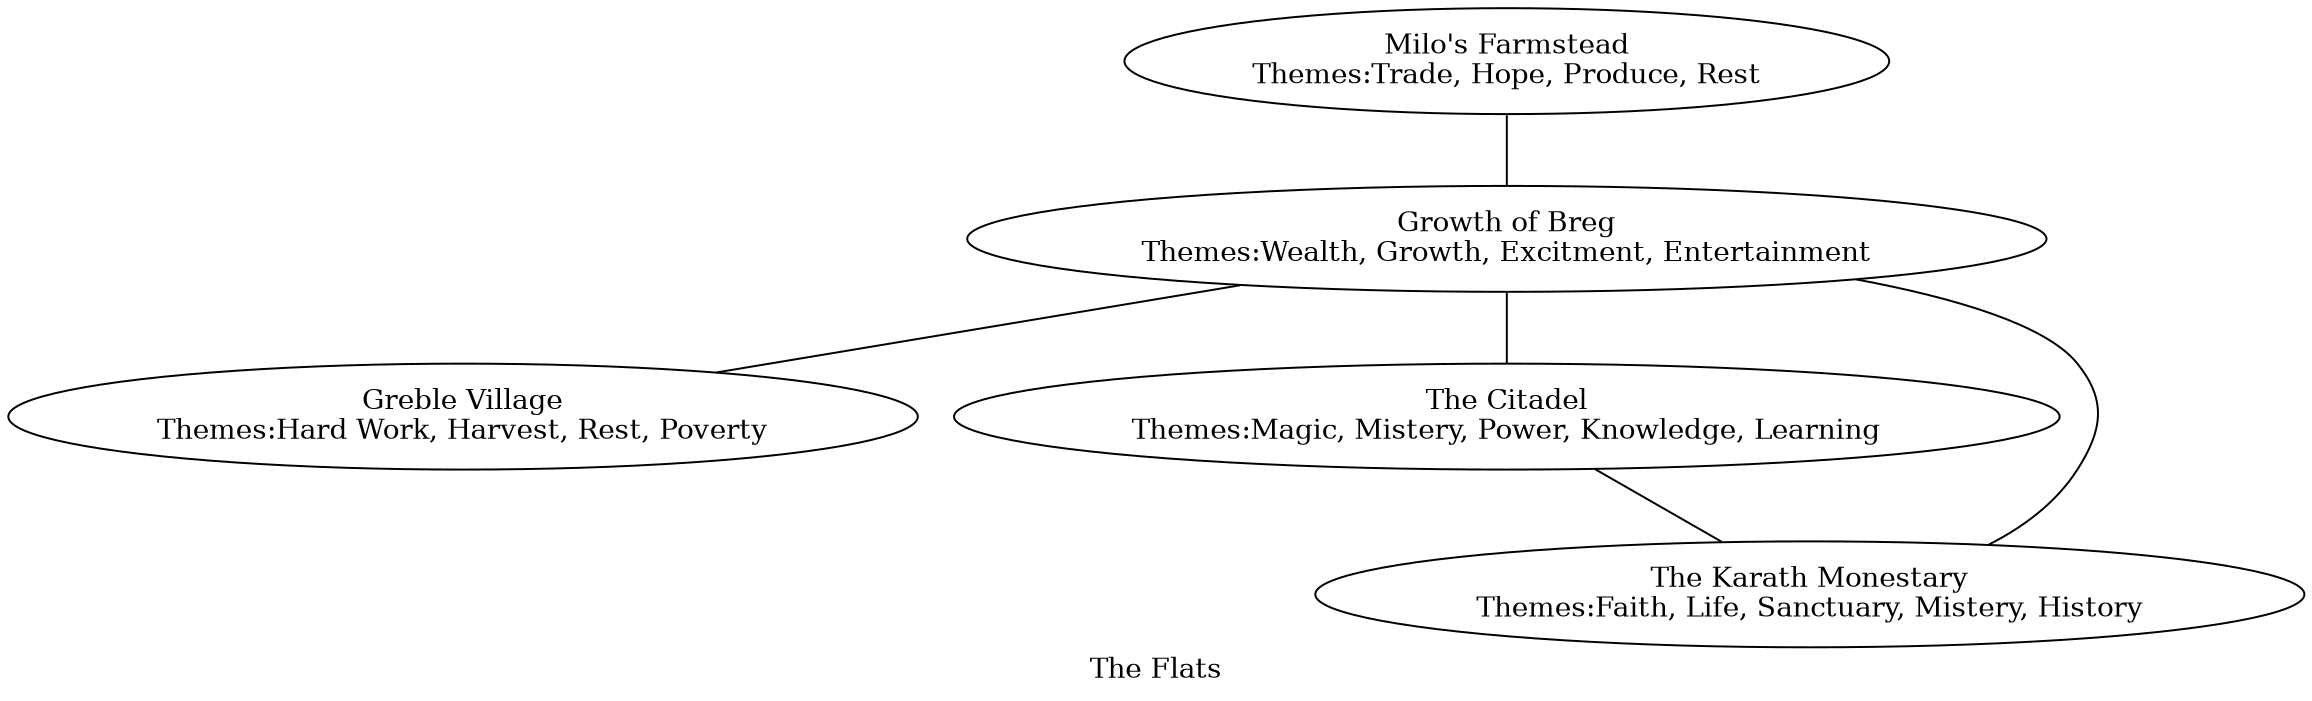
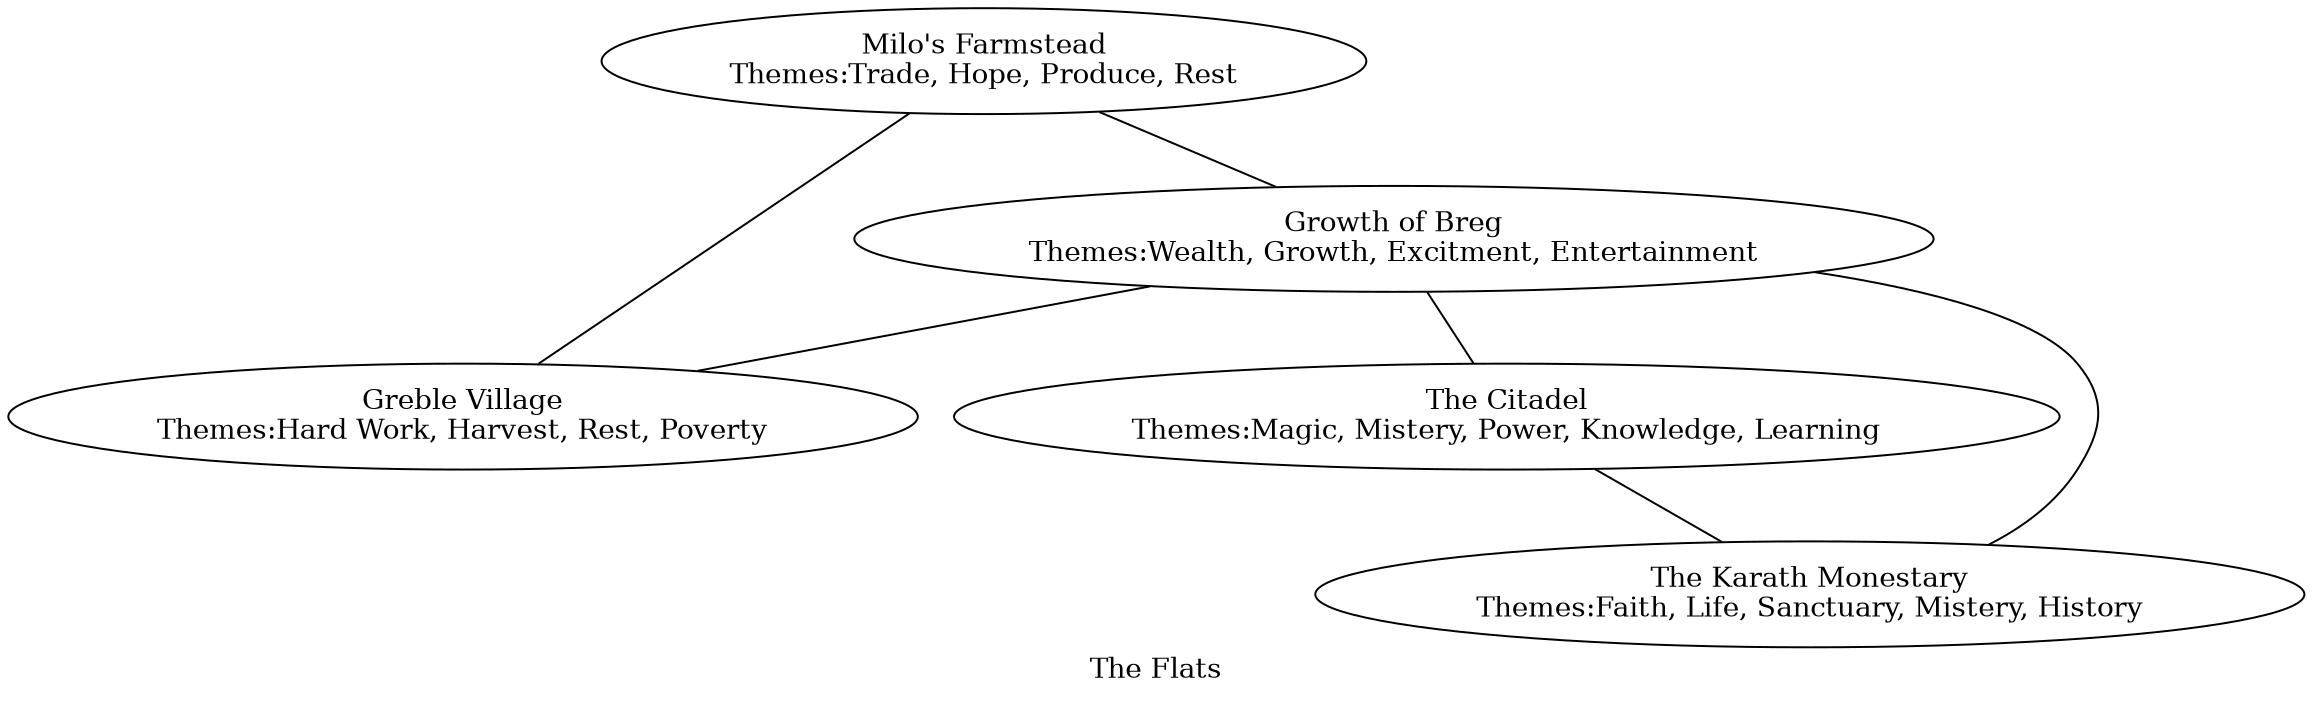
none -> (724, 239)
